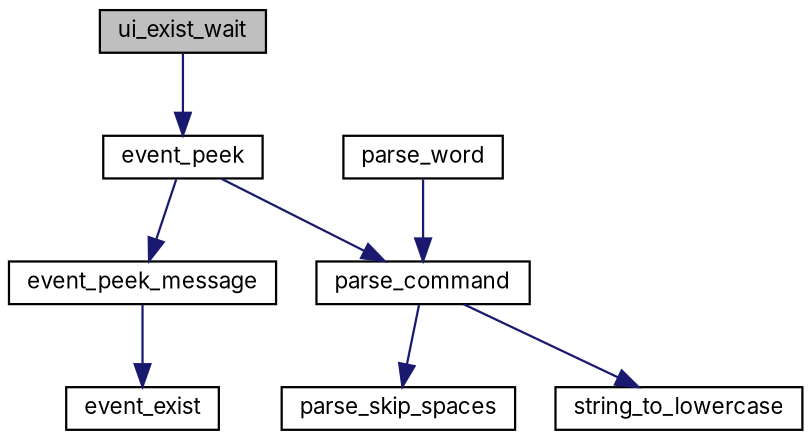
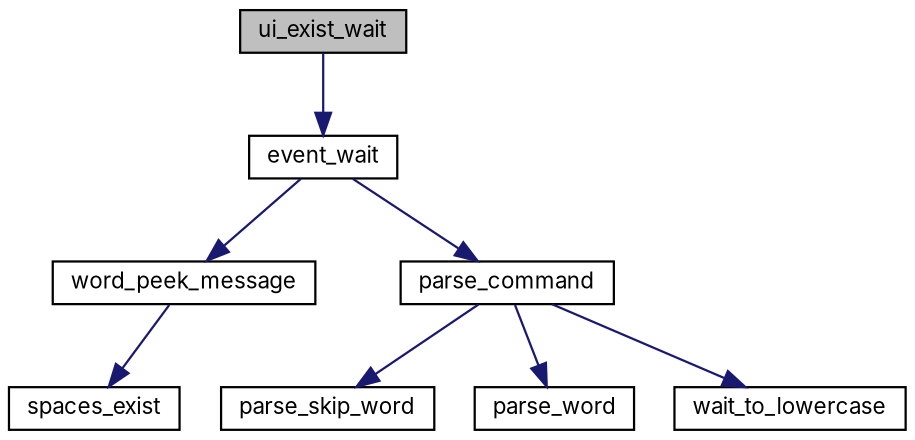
(183, 157) -> (323, 157)
(423, 209) -> (527, 335)
(143, 283) -> (184, 283)
(143, 408) -> (94, 408)
(398, 408) -> (328, 408)
(679, 408) -> (790, 408)
